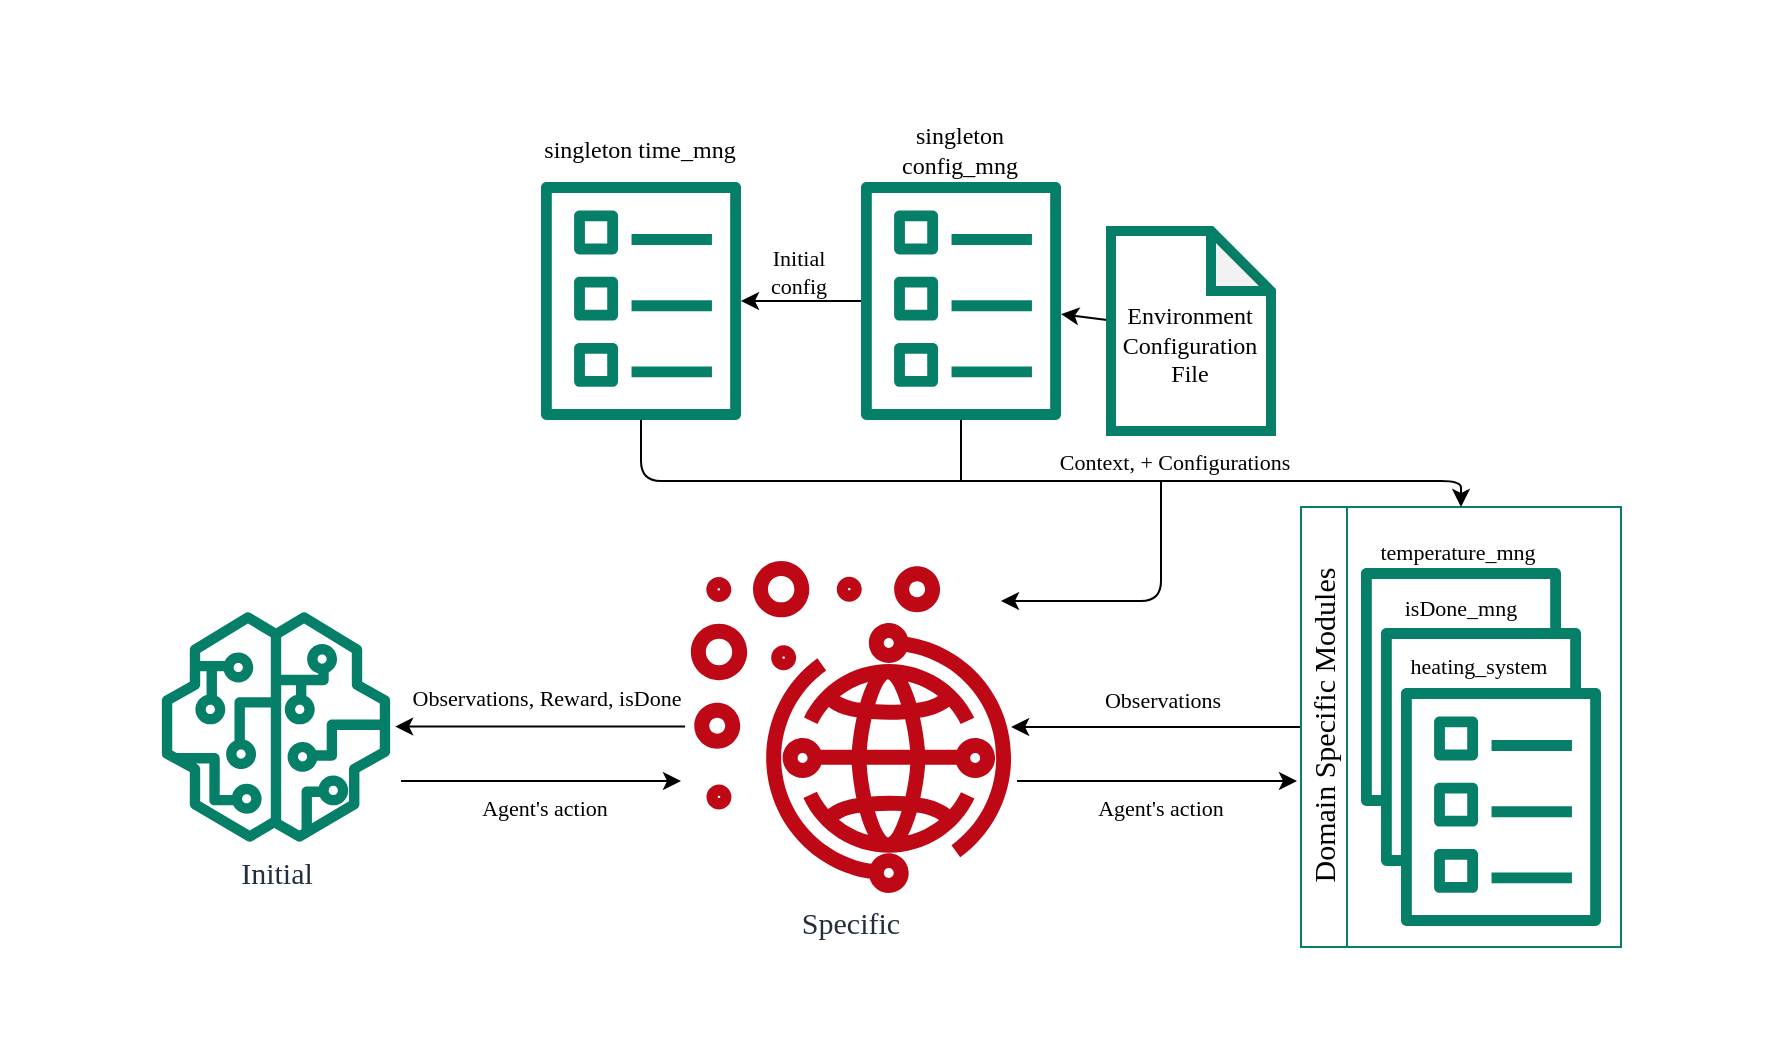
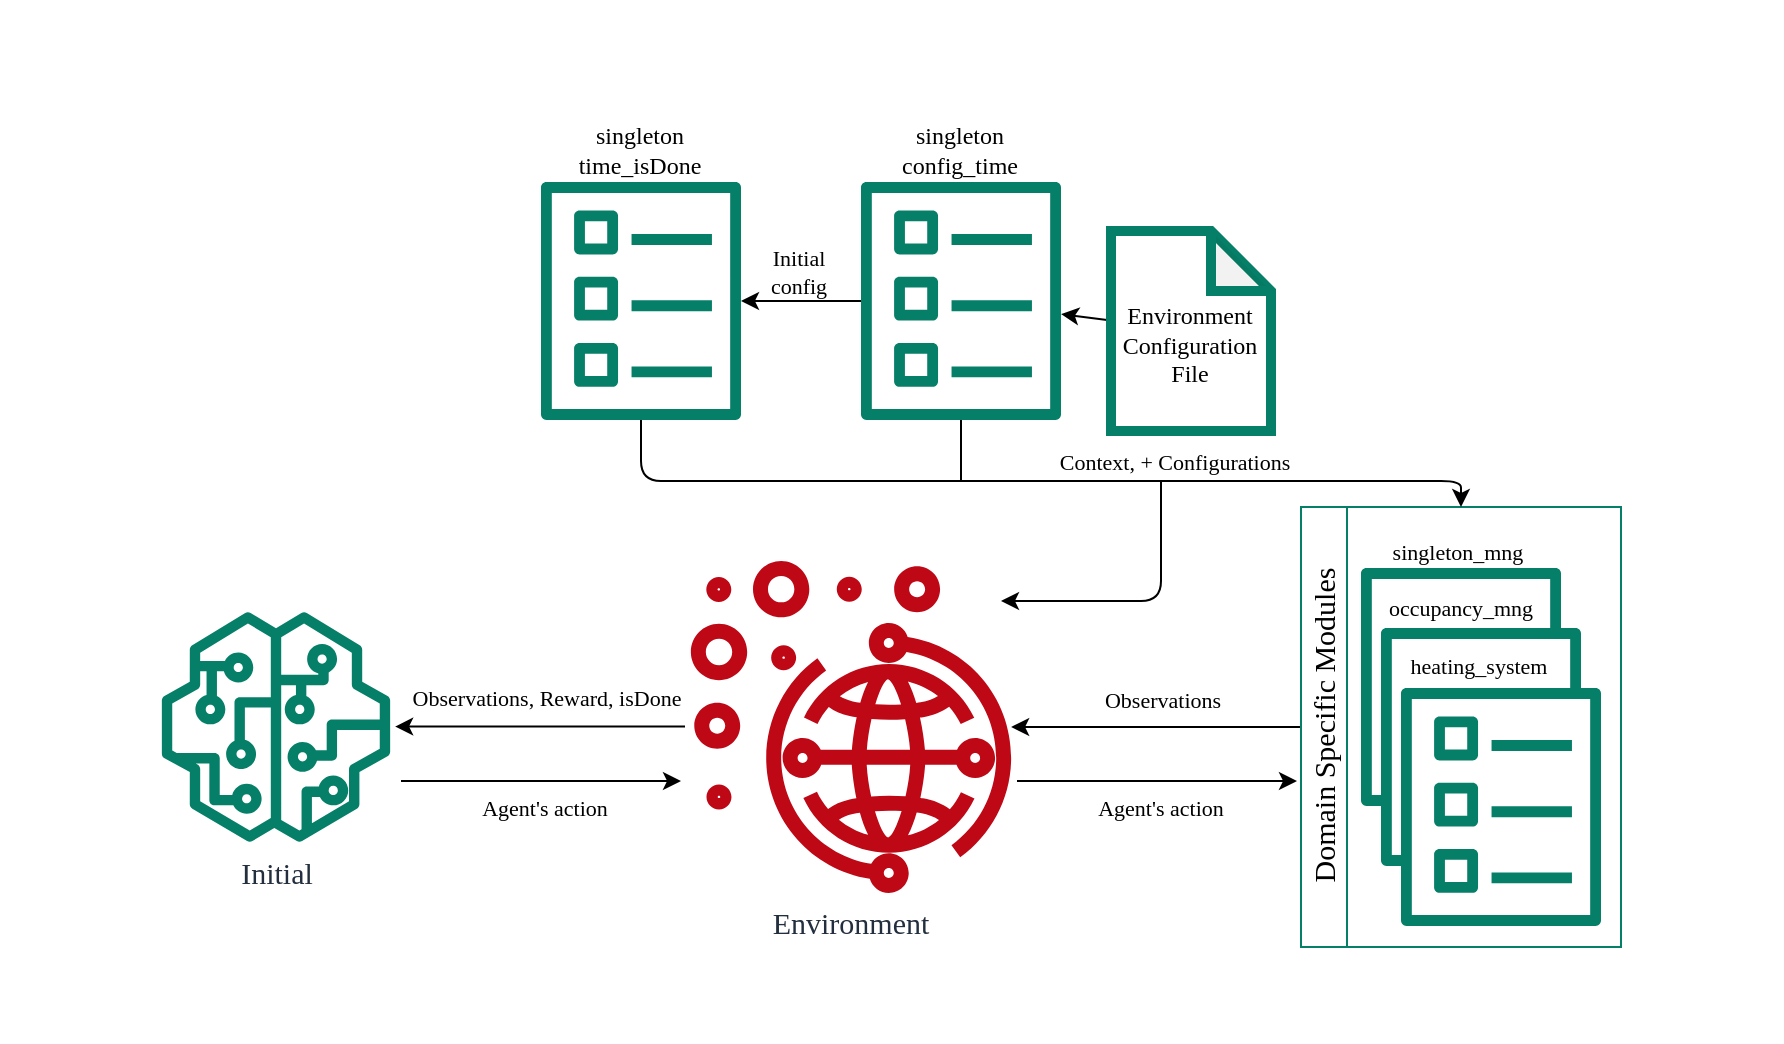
(641, 151) -> (641, 151)
(961, 151) -> (961, 151)
(1459, 553) -> (1459, 553)
(1462, 609) -> (1462, 609)
(852, 925) -> (852, 925)
